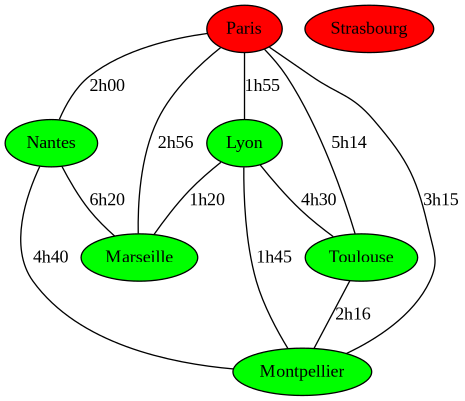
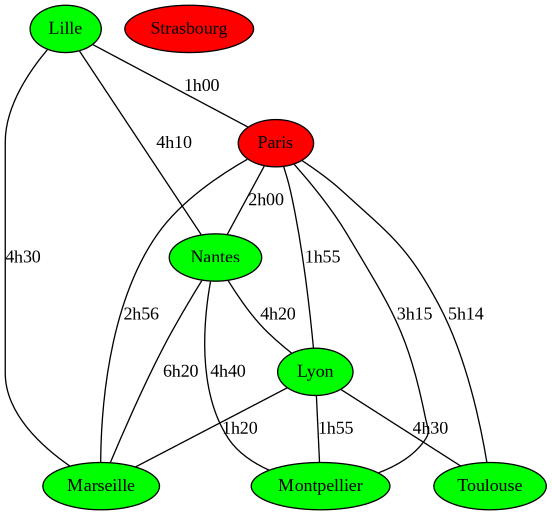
none -> (66, 29)
(275, 258) -> (336, 429)
(332, 315) -> none
none -> (256, 320)
